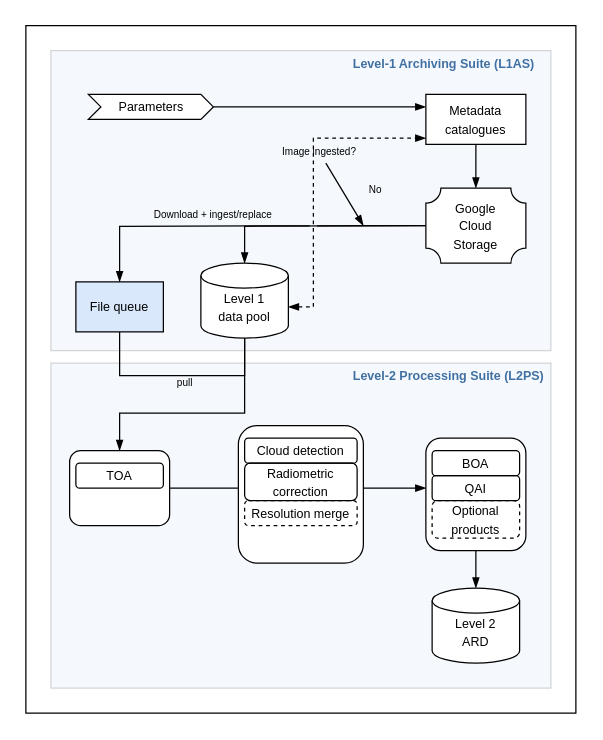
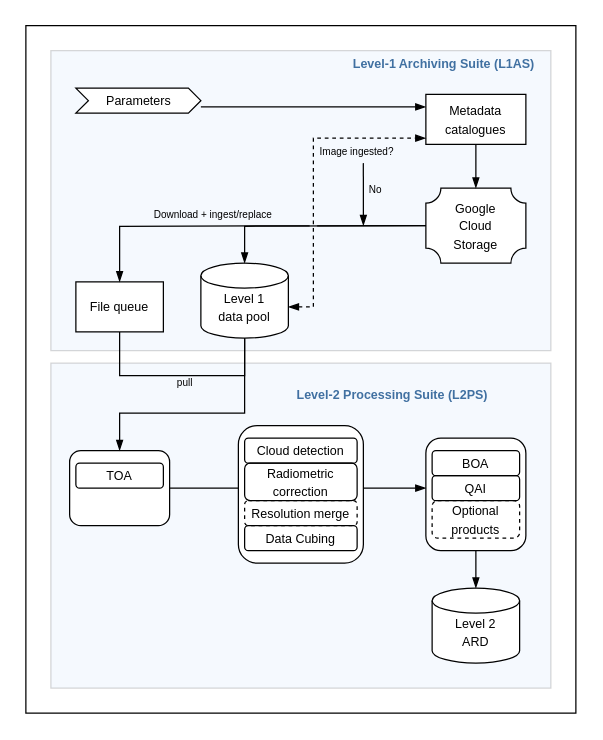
(151, 107) -> (138, 101)
(319, 151) -> (357, 151)
(119, 307) -> (119, 307)
(451, 376) -> (394, 394)
none -> (301, 538)
